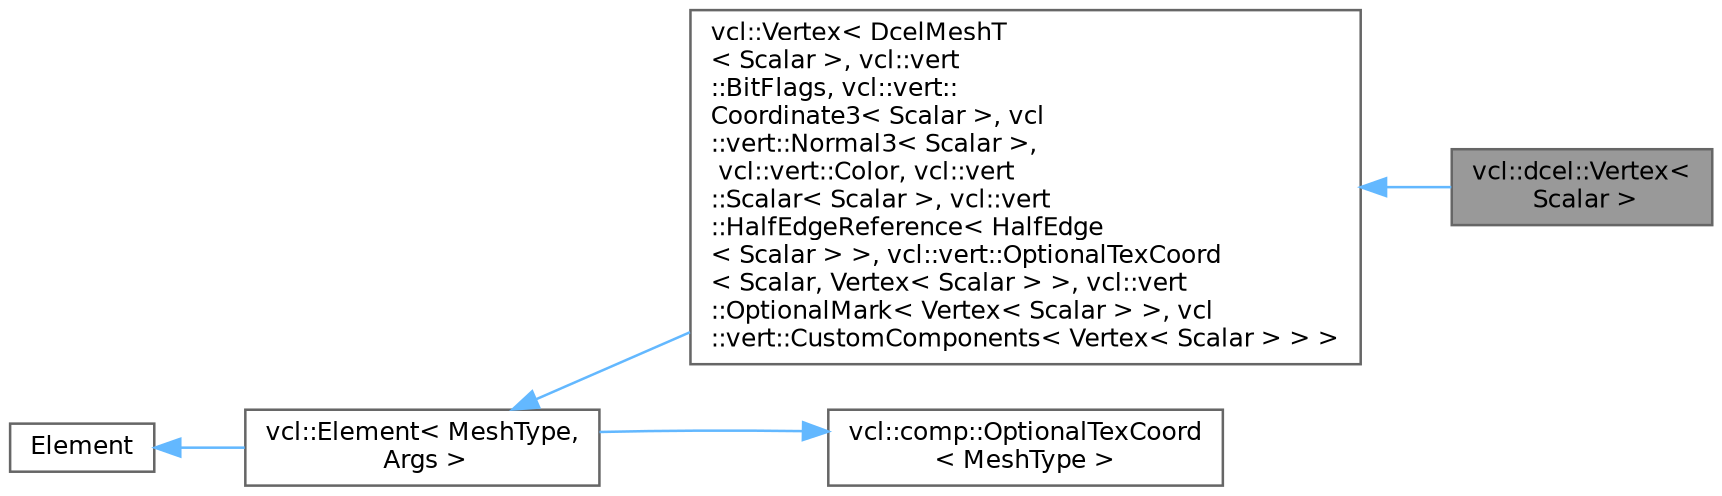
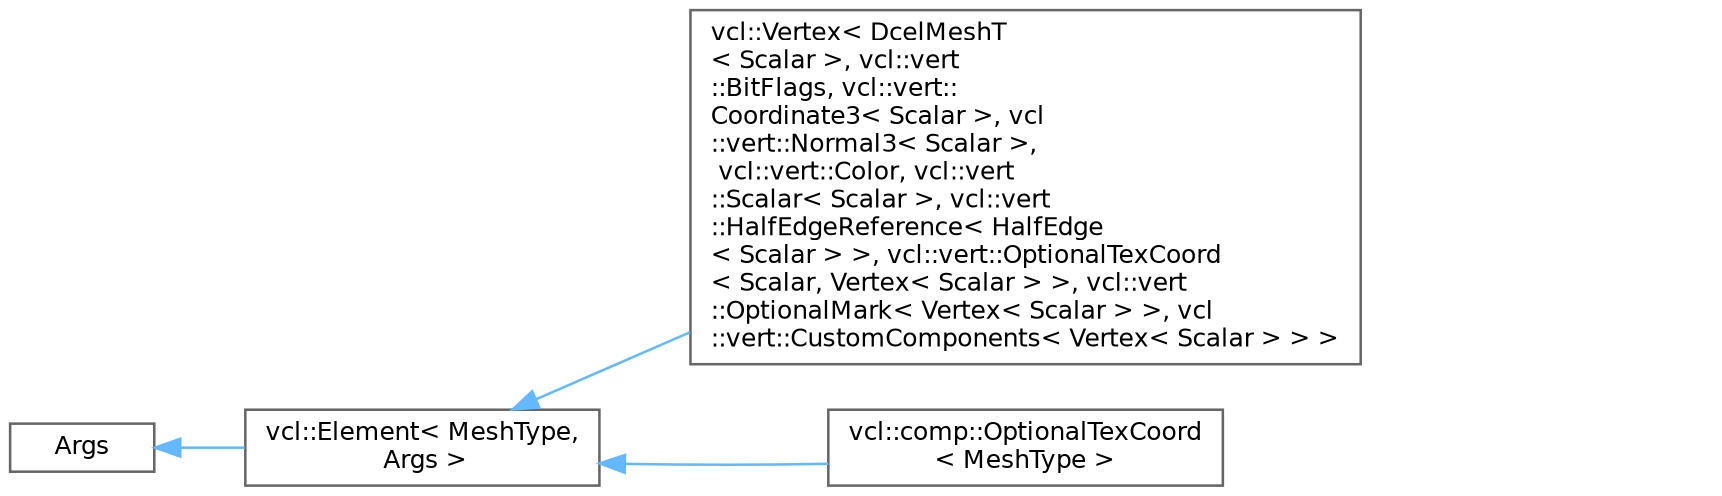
(1582, 187) -> none
(701, 431) -> (727, 465)
(82, 448) -> (82, 448)
